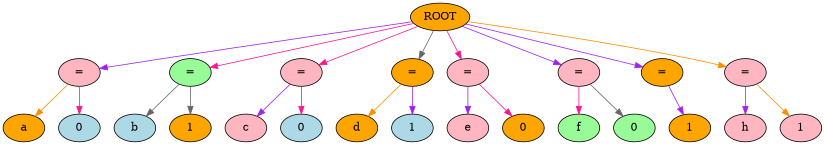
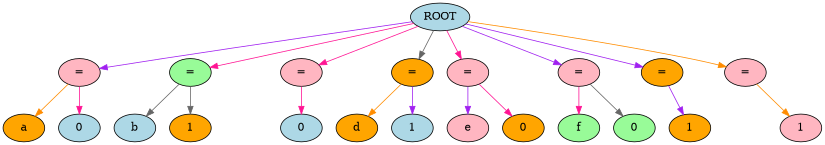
(440, 17) -> (440, 17)
(246, 128) -> none
(745, 128) -> none
